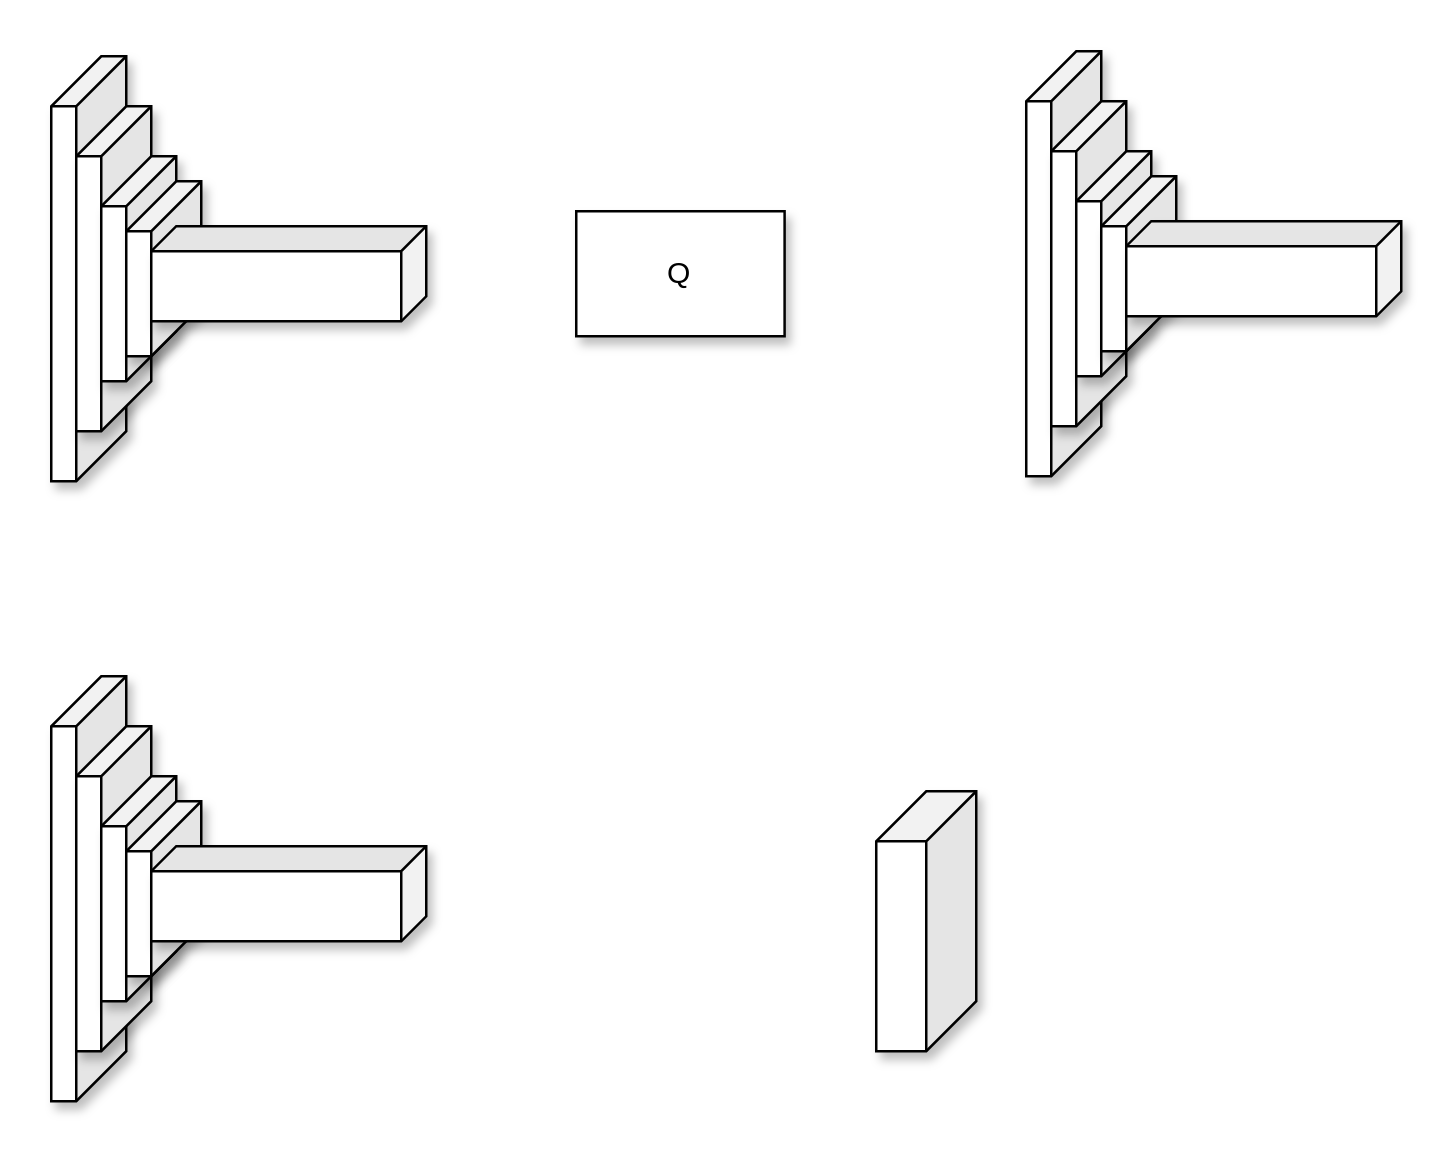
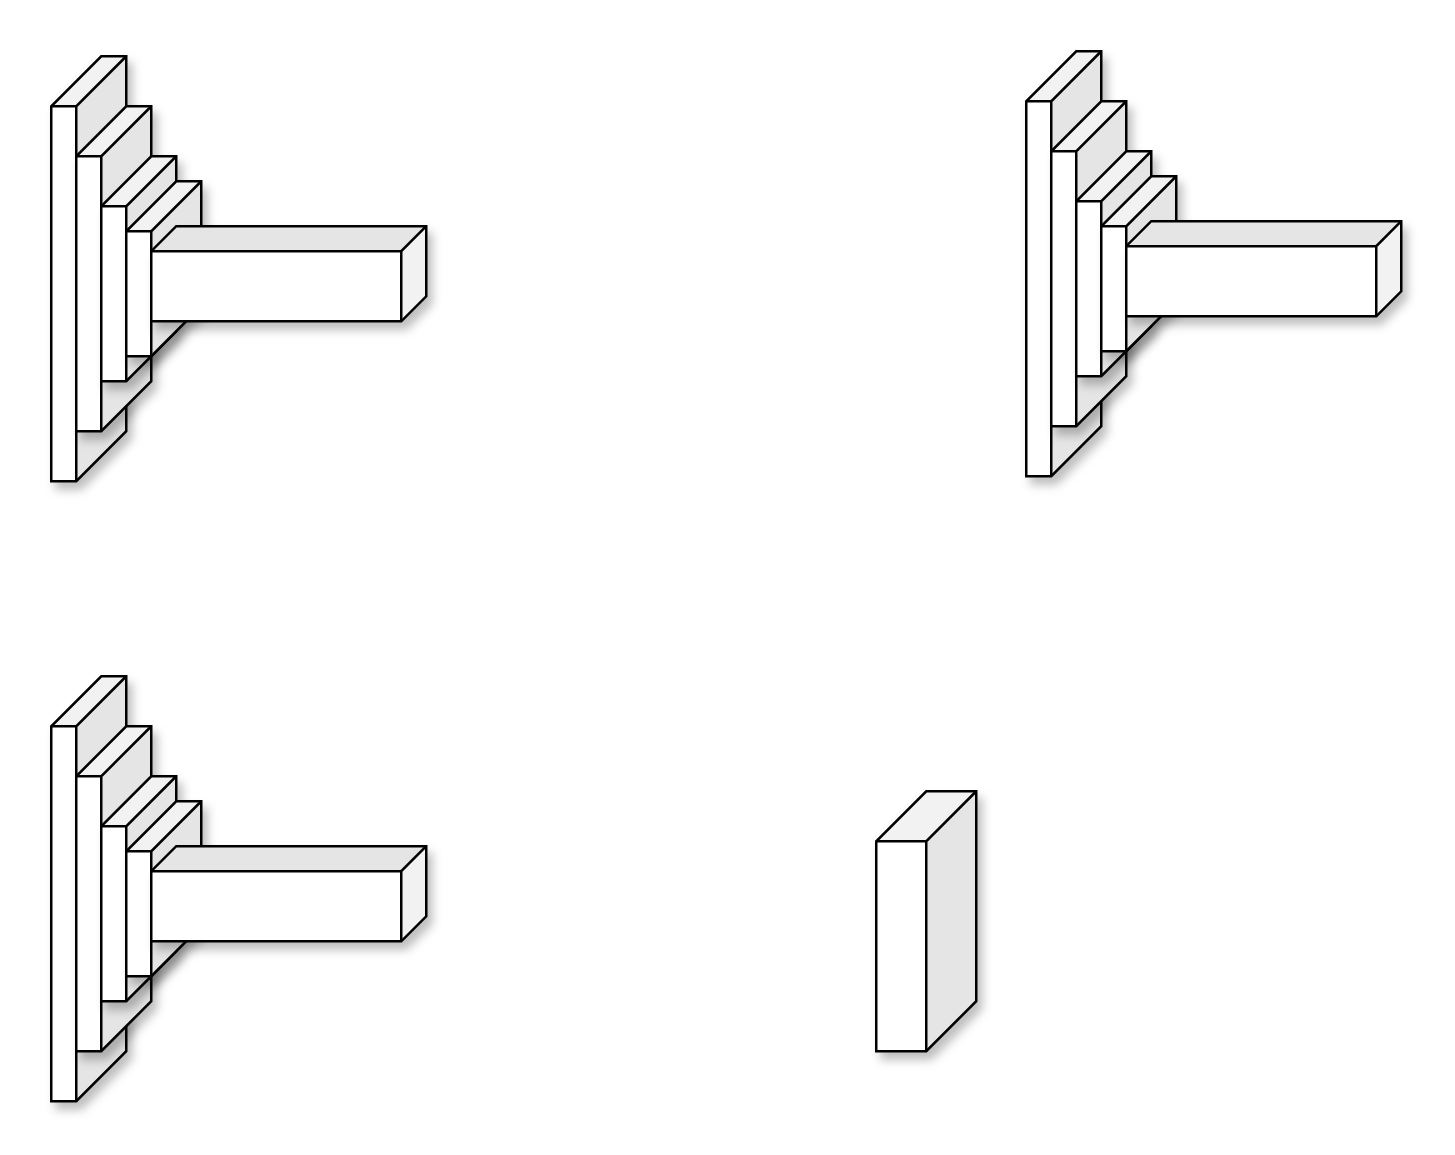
(680, 274) -> none
